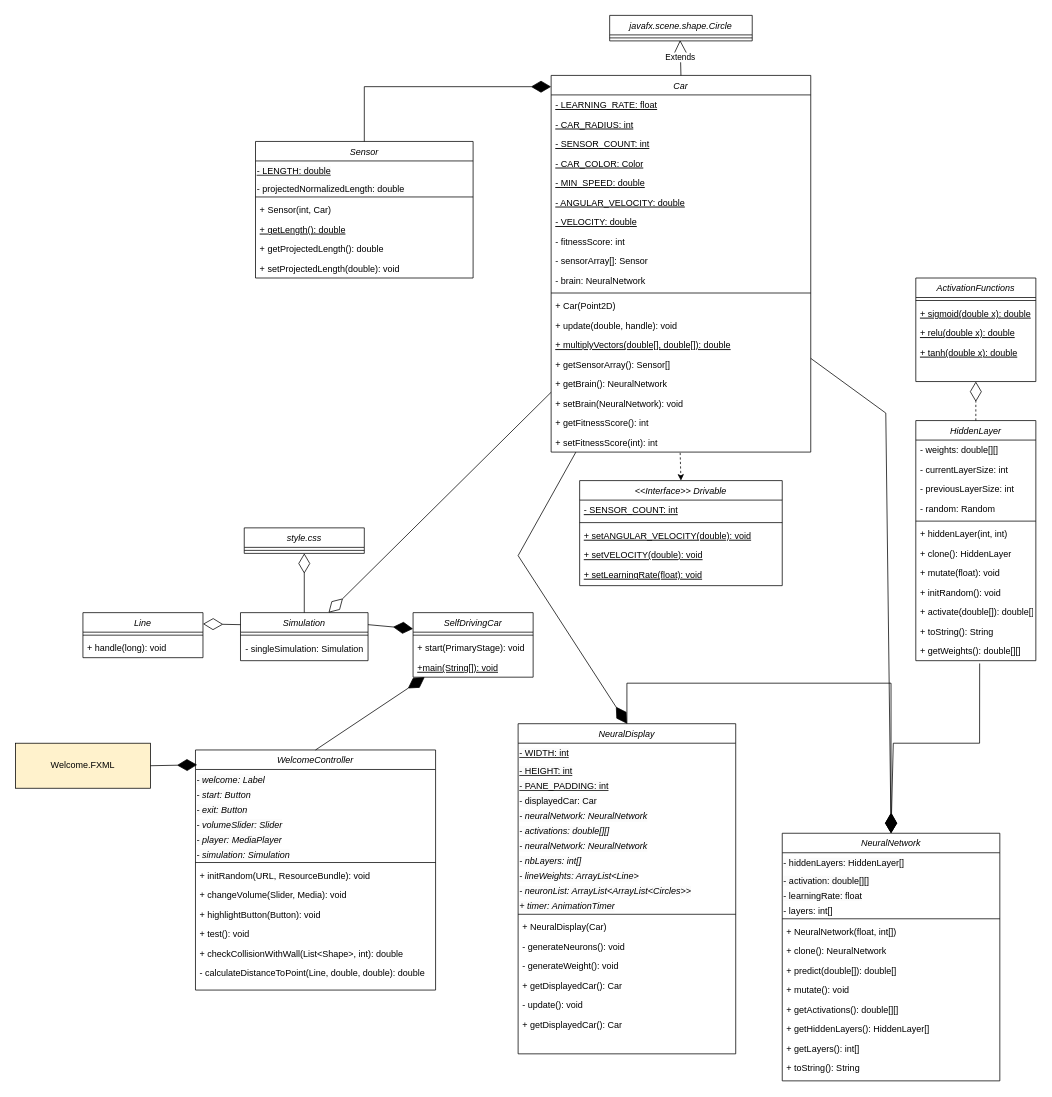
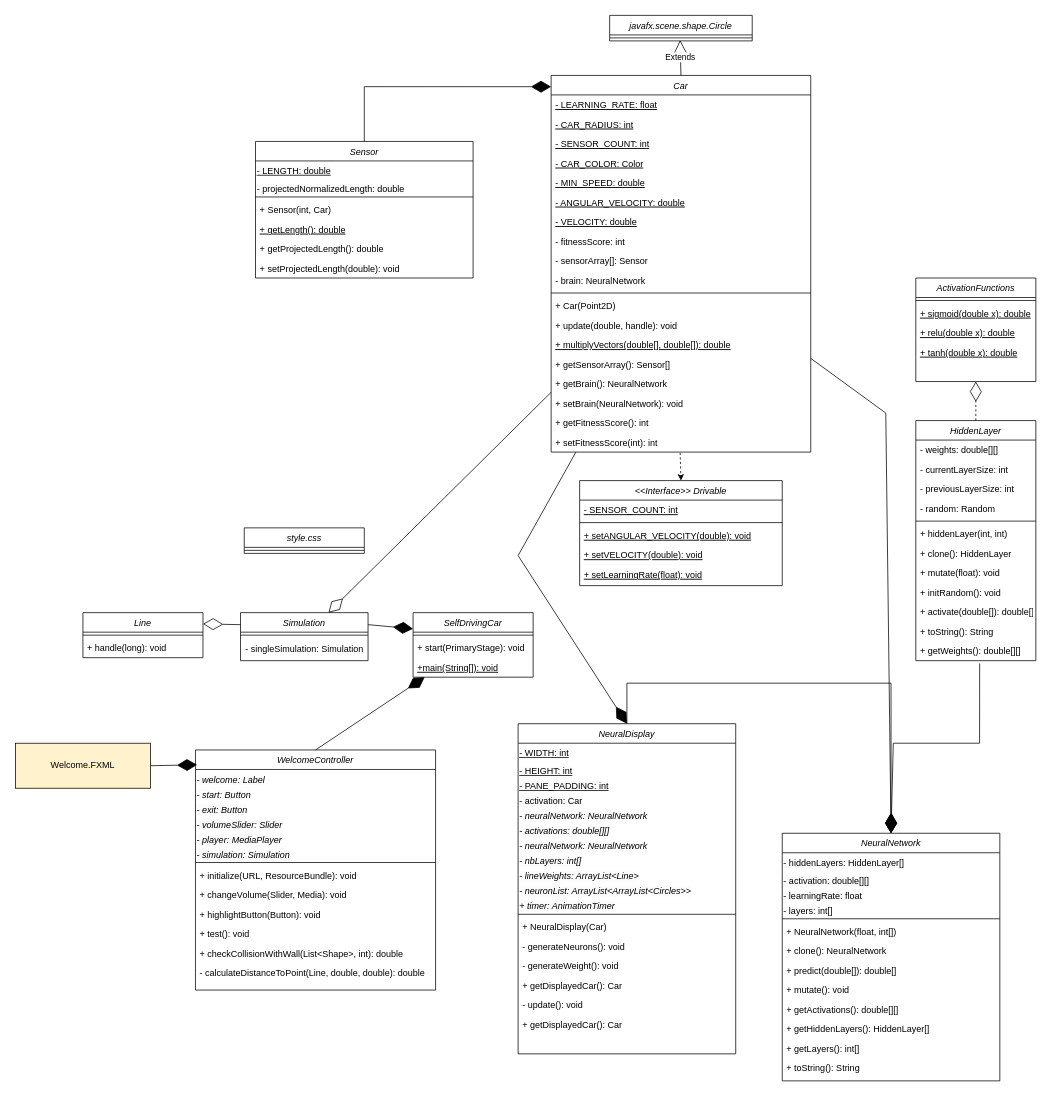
(304, 593) -> none
(561, 802) -> (556, 802)
(287, 875) -> (284, 875)
